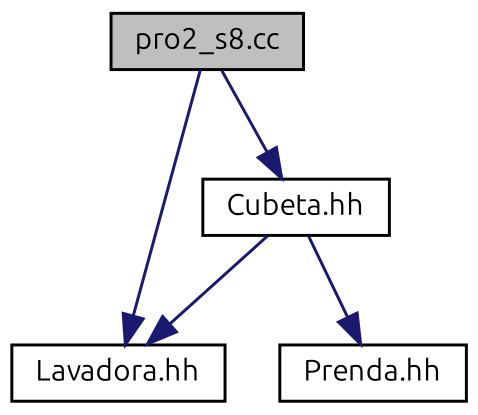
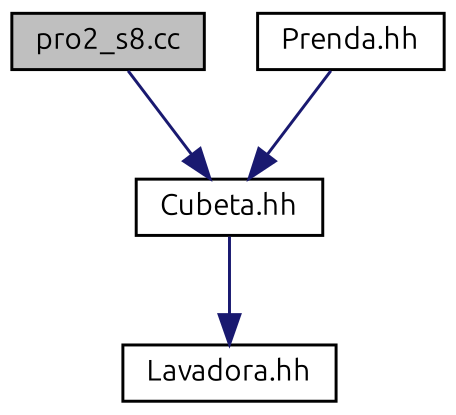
(167, 193) -> none
(328, 277) -> (299, 112)
